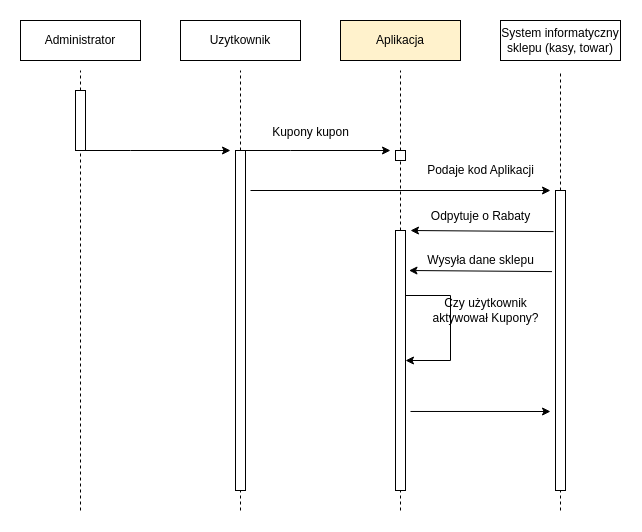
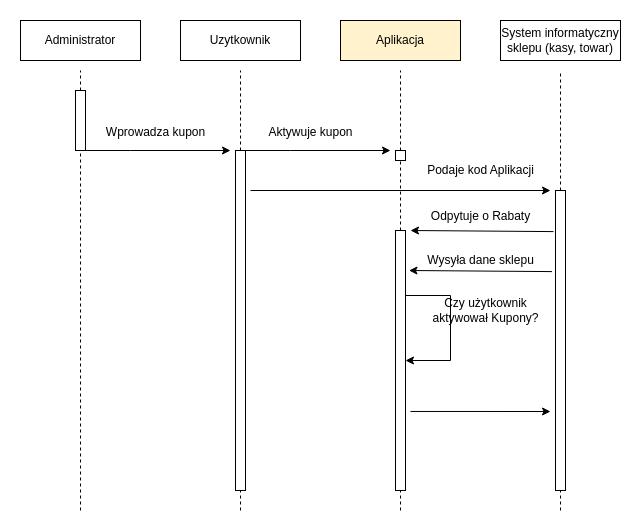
none -> (156, 133)
(311, 133) -> (311, 133)
